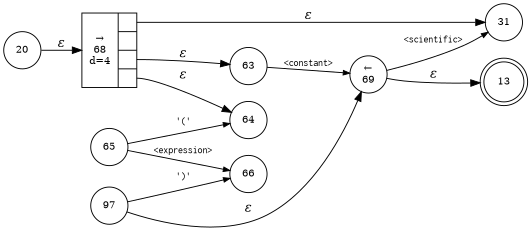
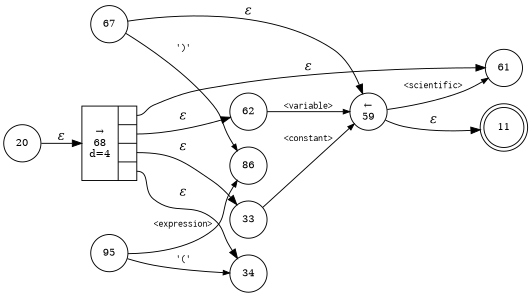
(504, 22) -> (504, 68)
(248, 66) -> (248, 220)
(368, 74) -> (368, 112)
(504, 82) -> (504, 127)
none -> (248, 112)
(248, 120) -> (248, 274)
(109, 147) -> (109, 253)
(248, 174) -> (248, 166)
(109, 206) -> (109, 24)
